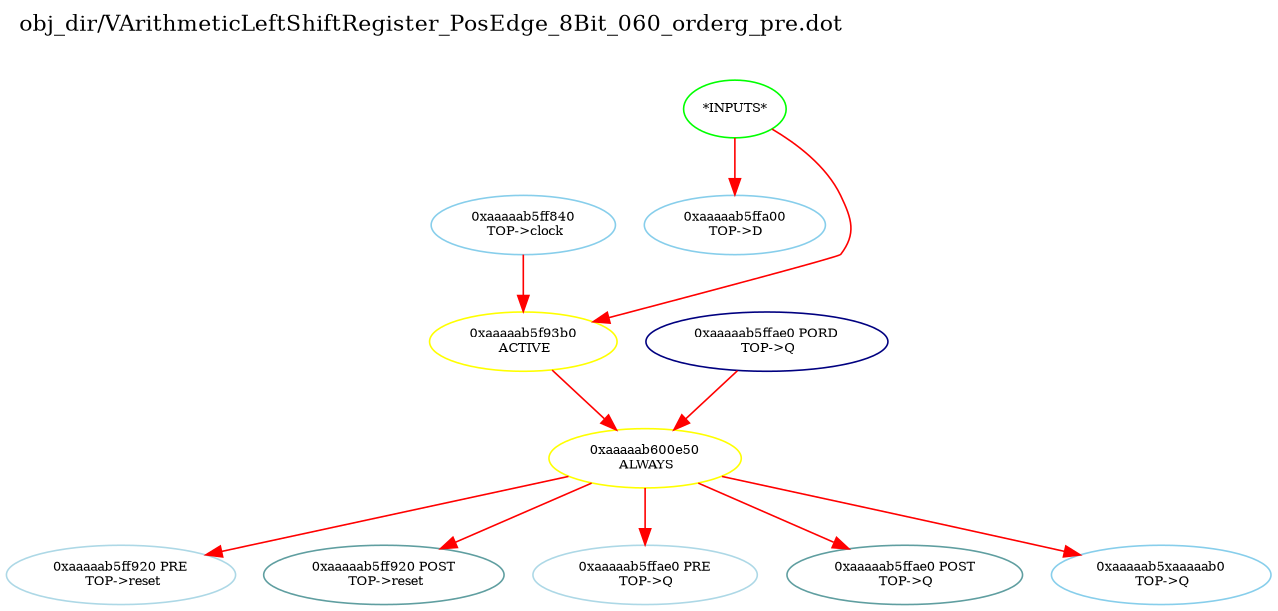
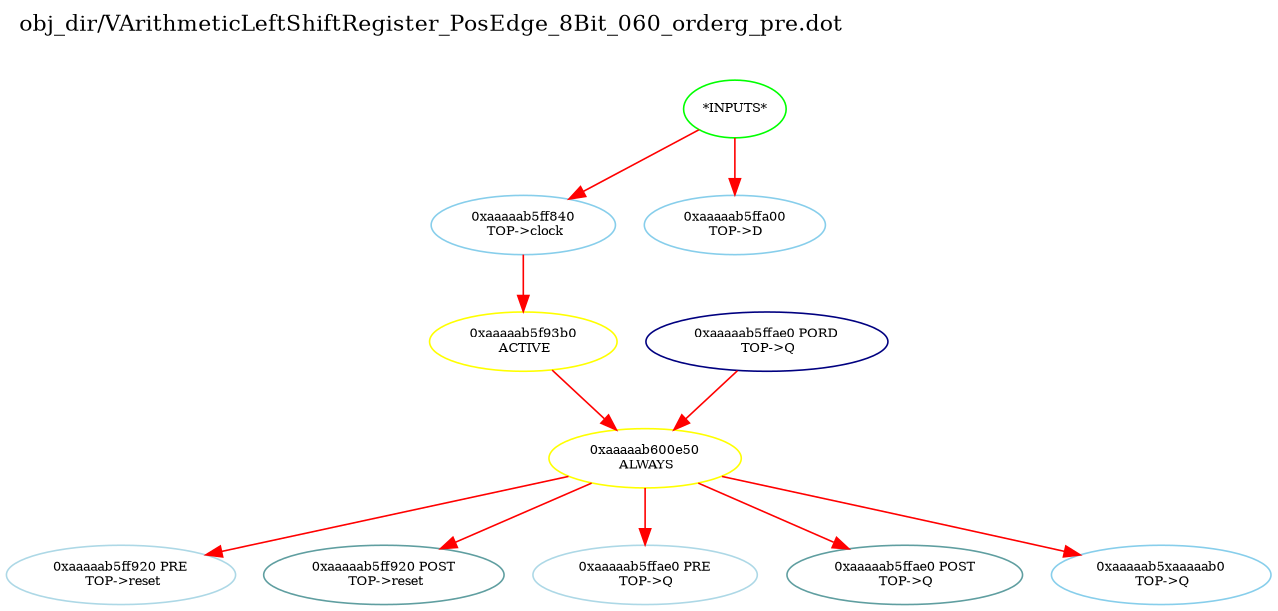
(802, 266) -> (641, 161)
